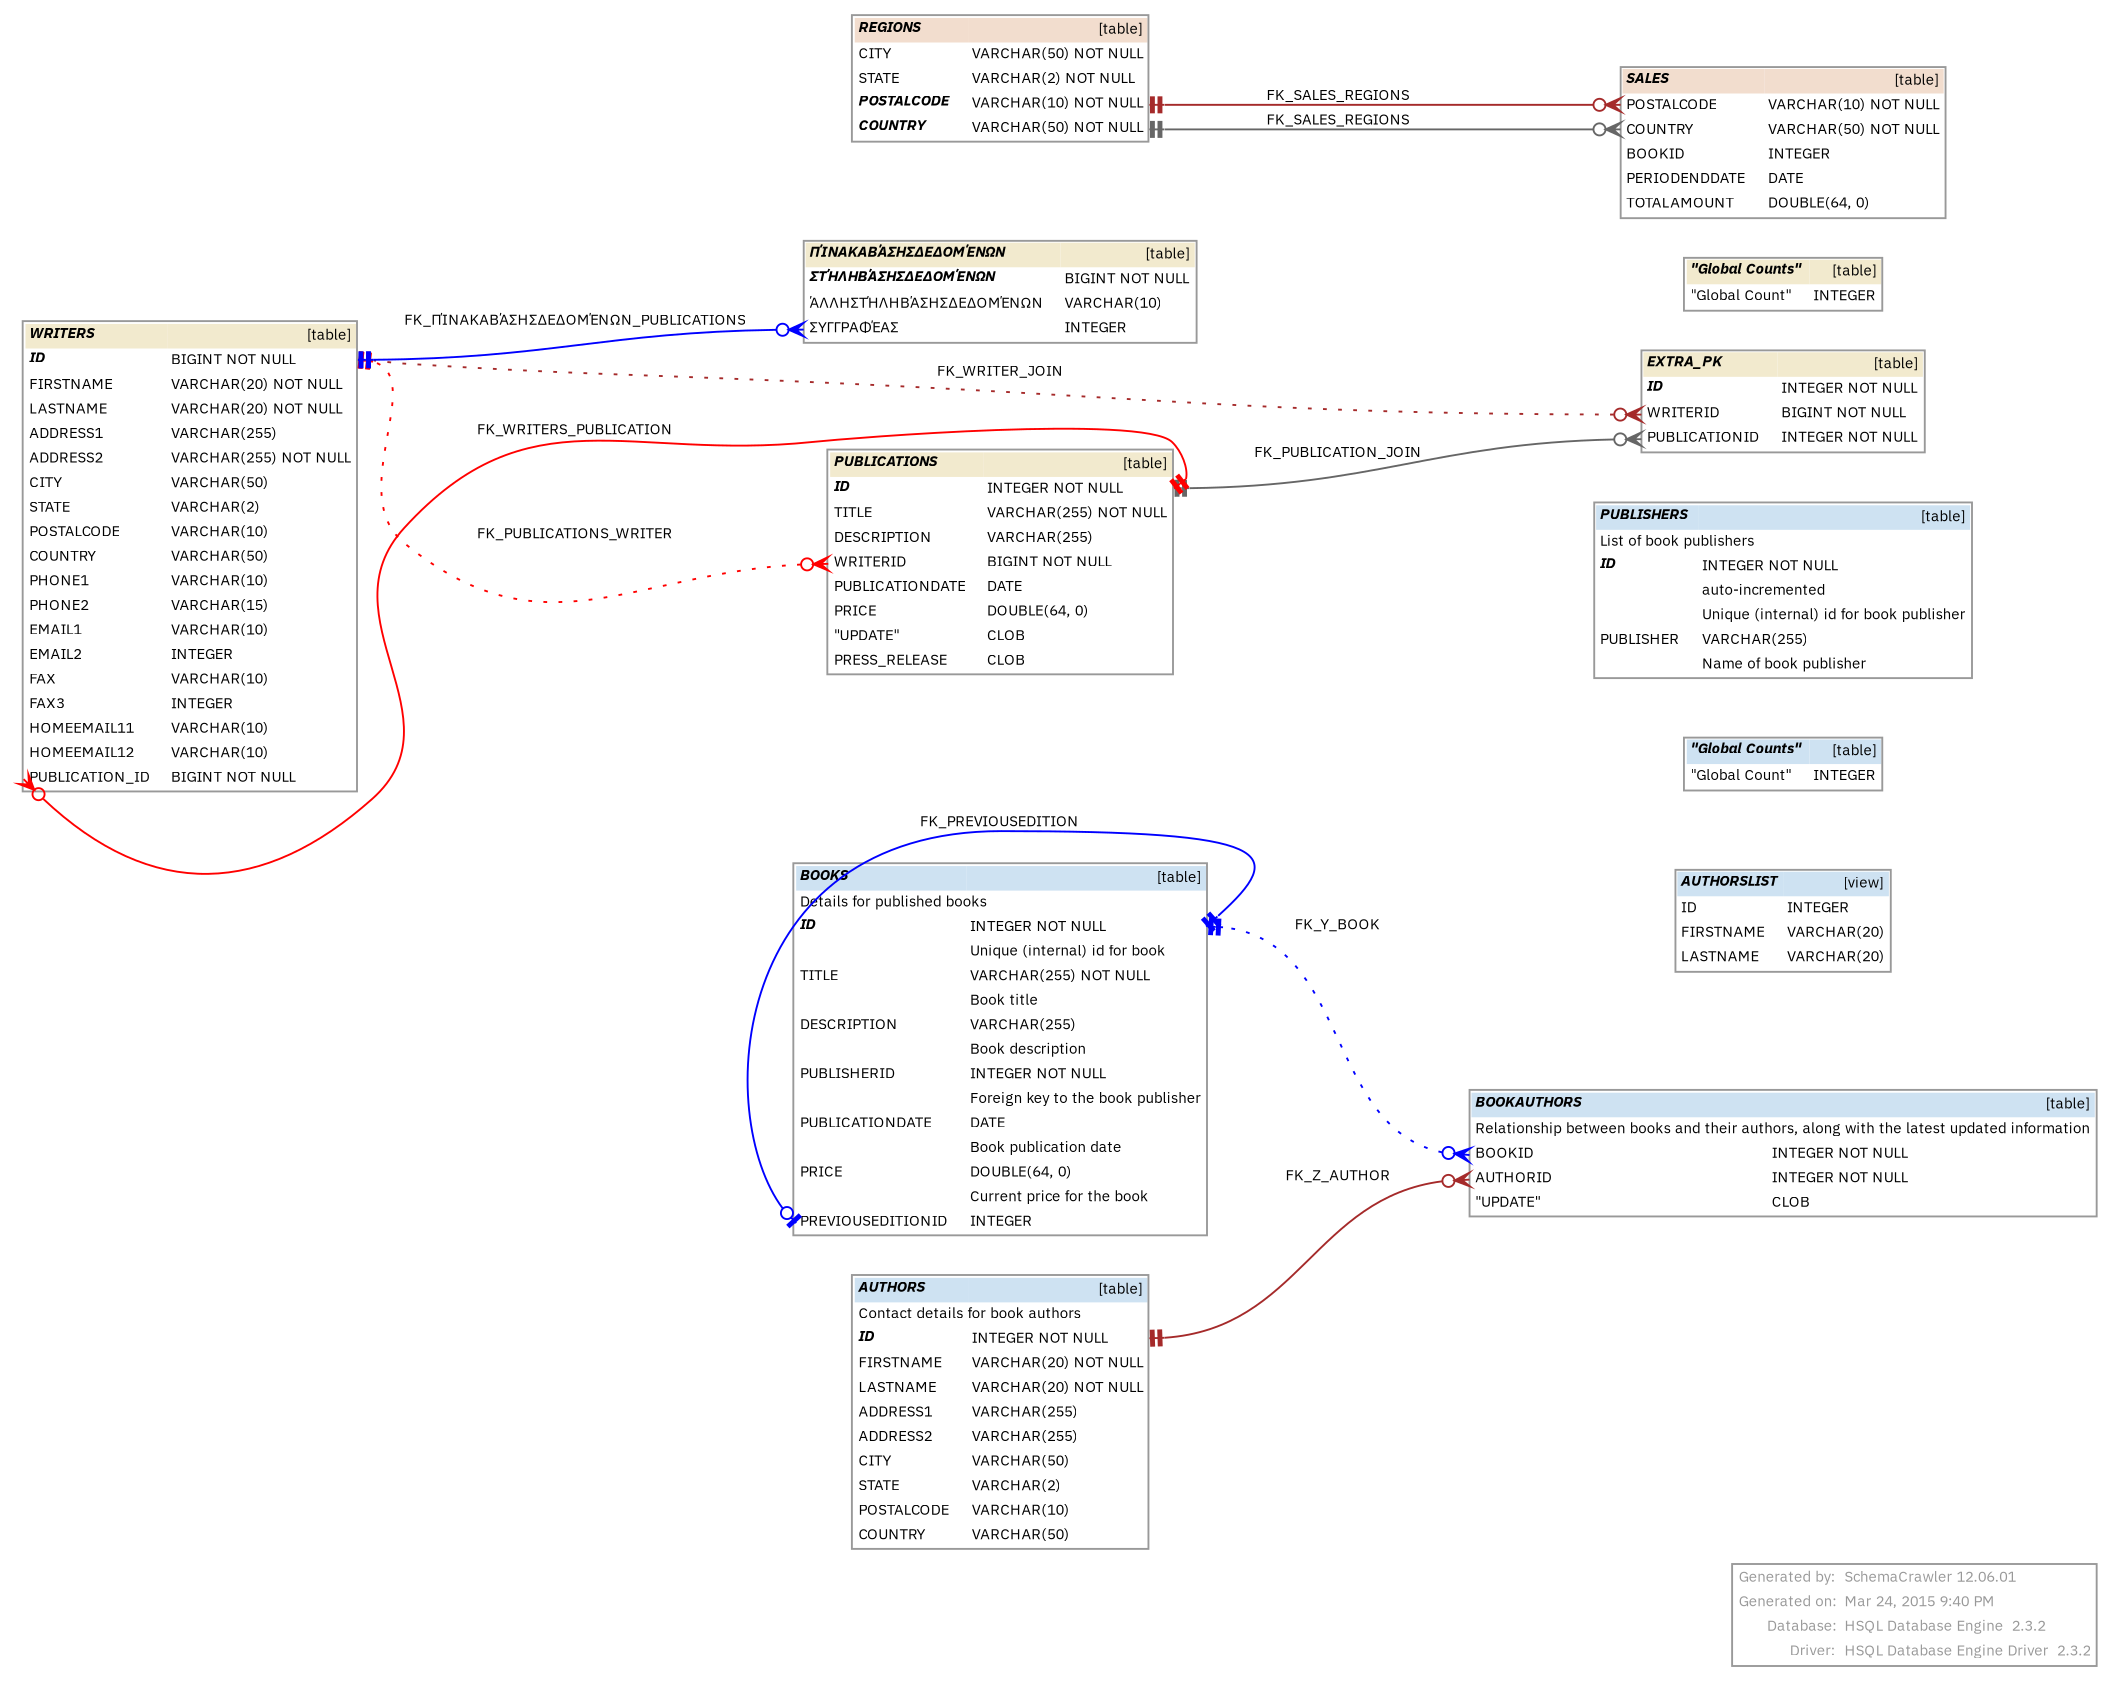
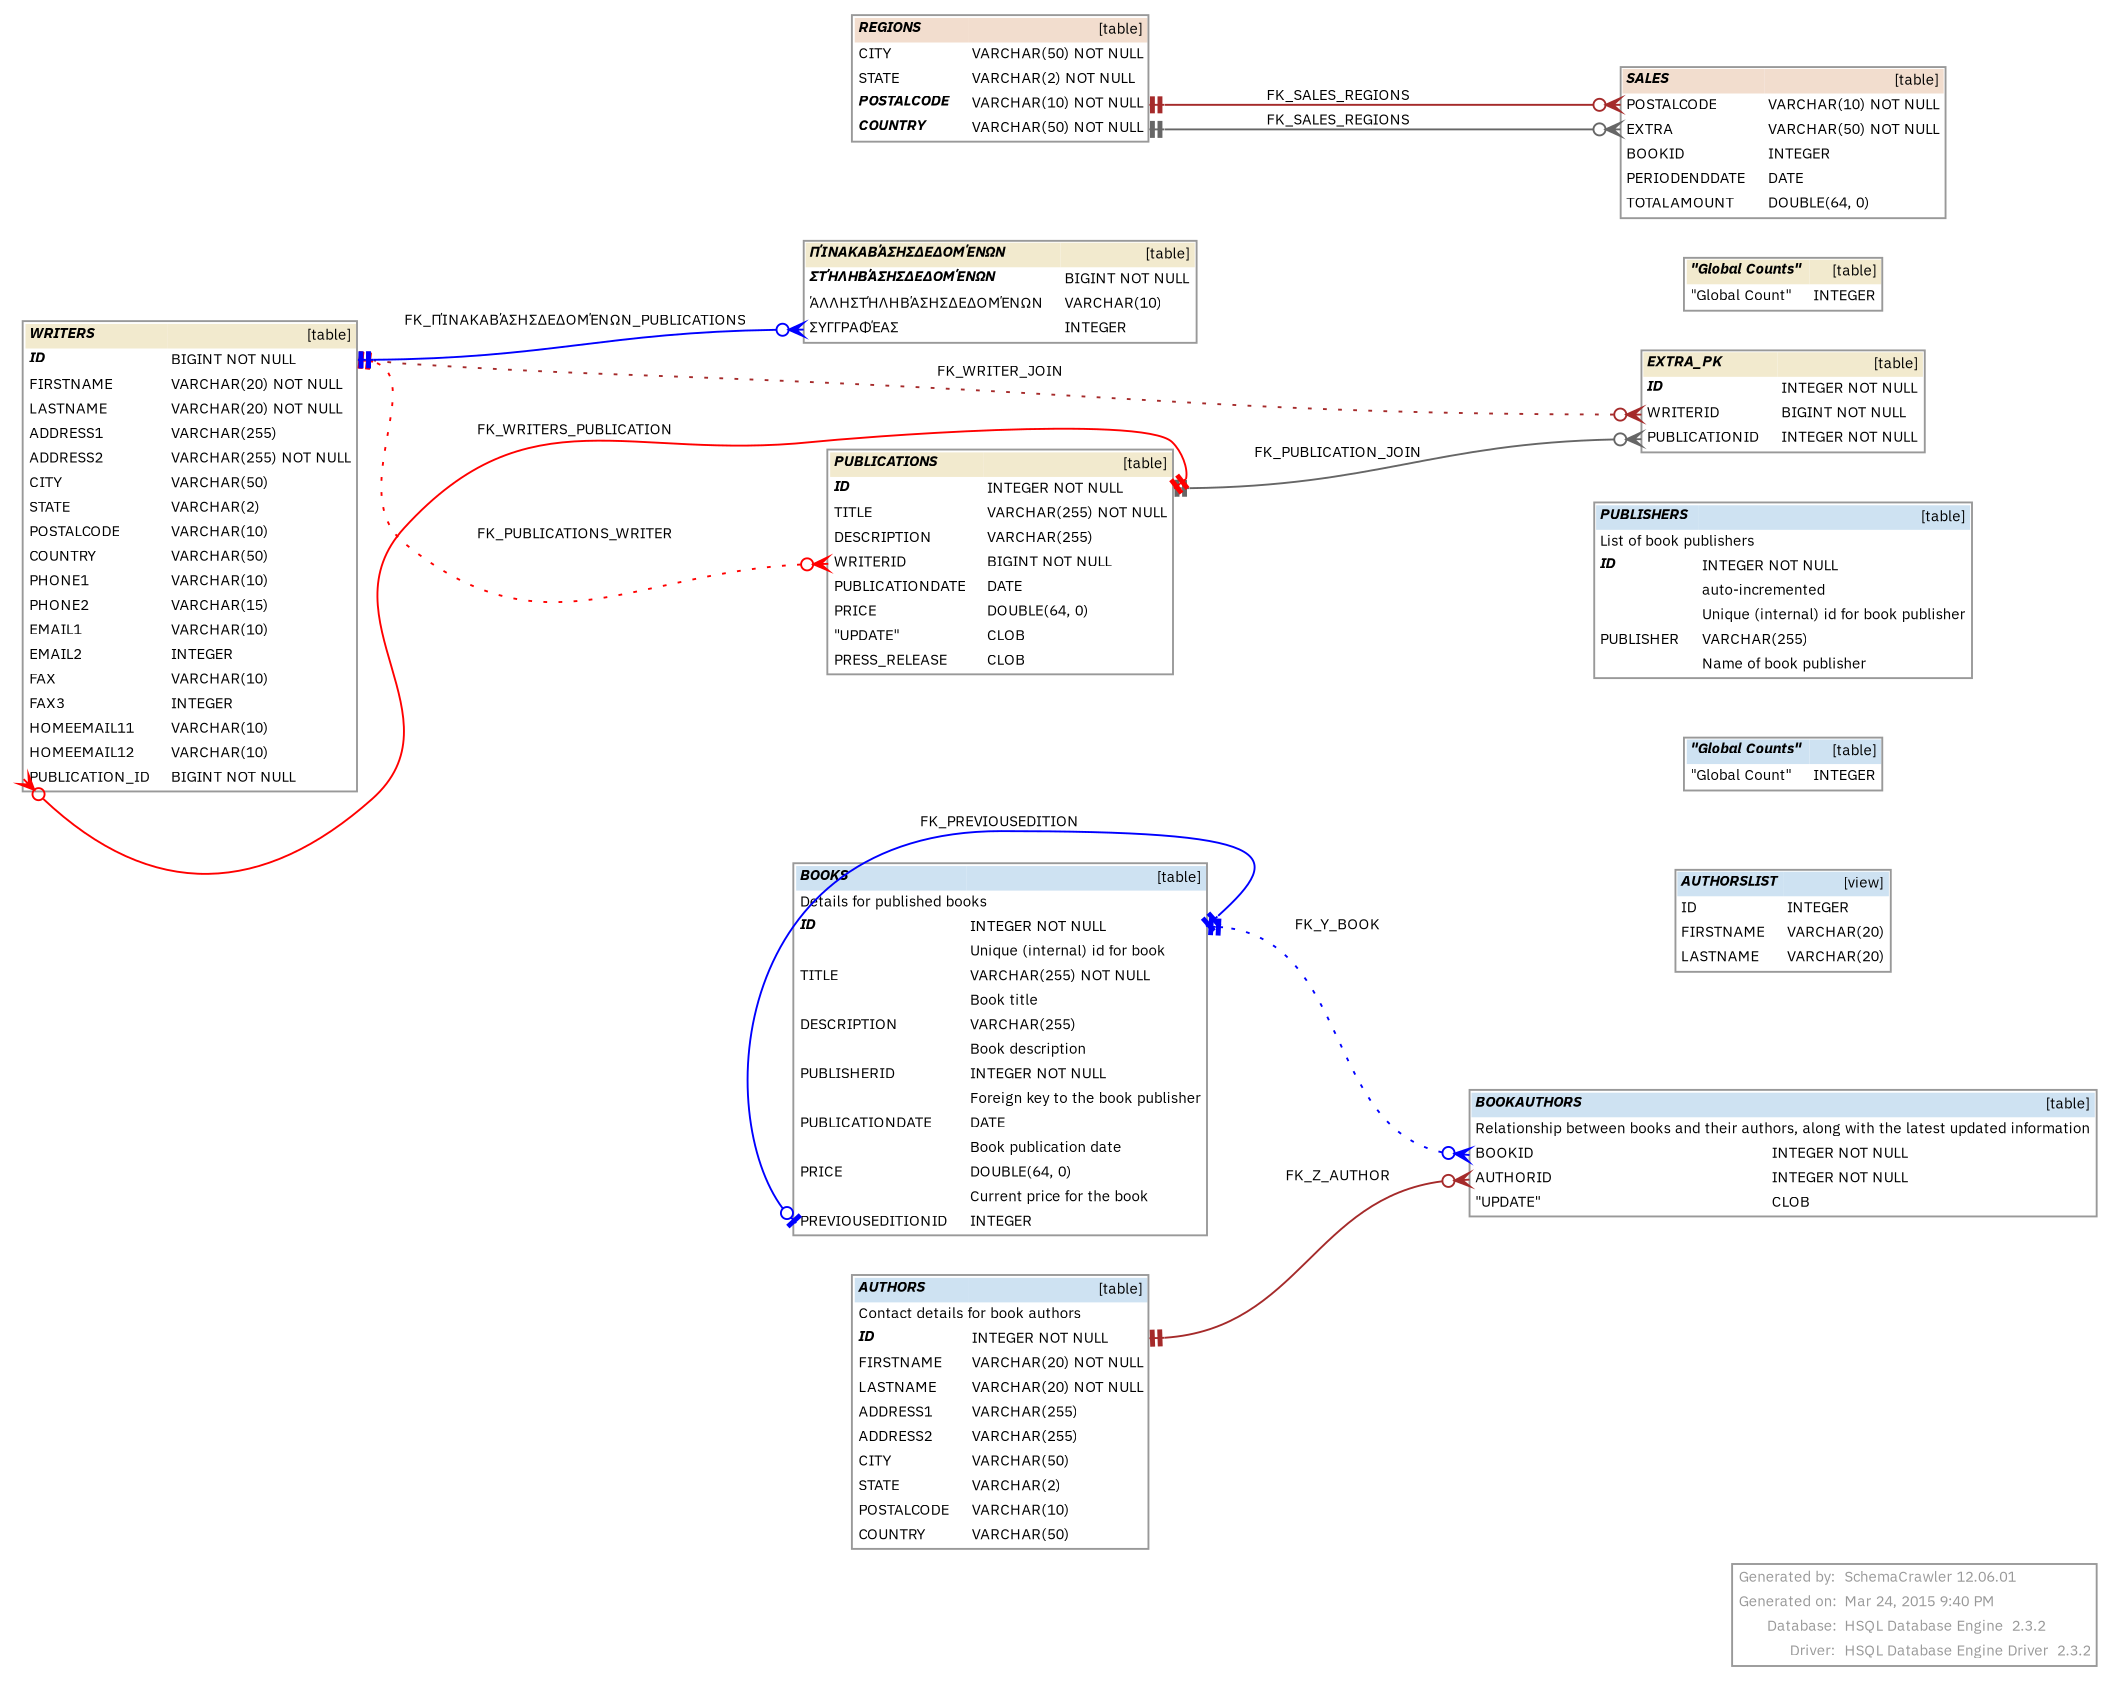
(1660, 129) -> (1650, 129)
